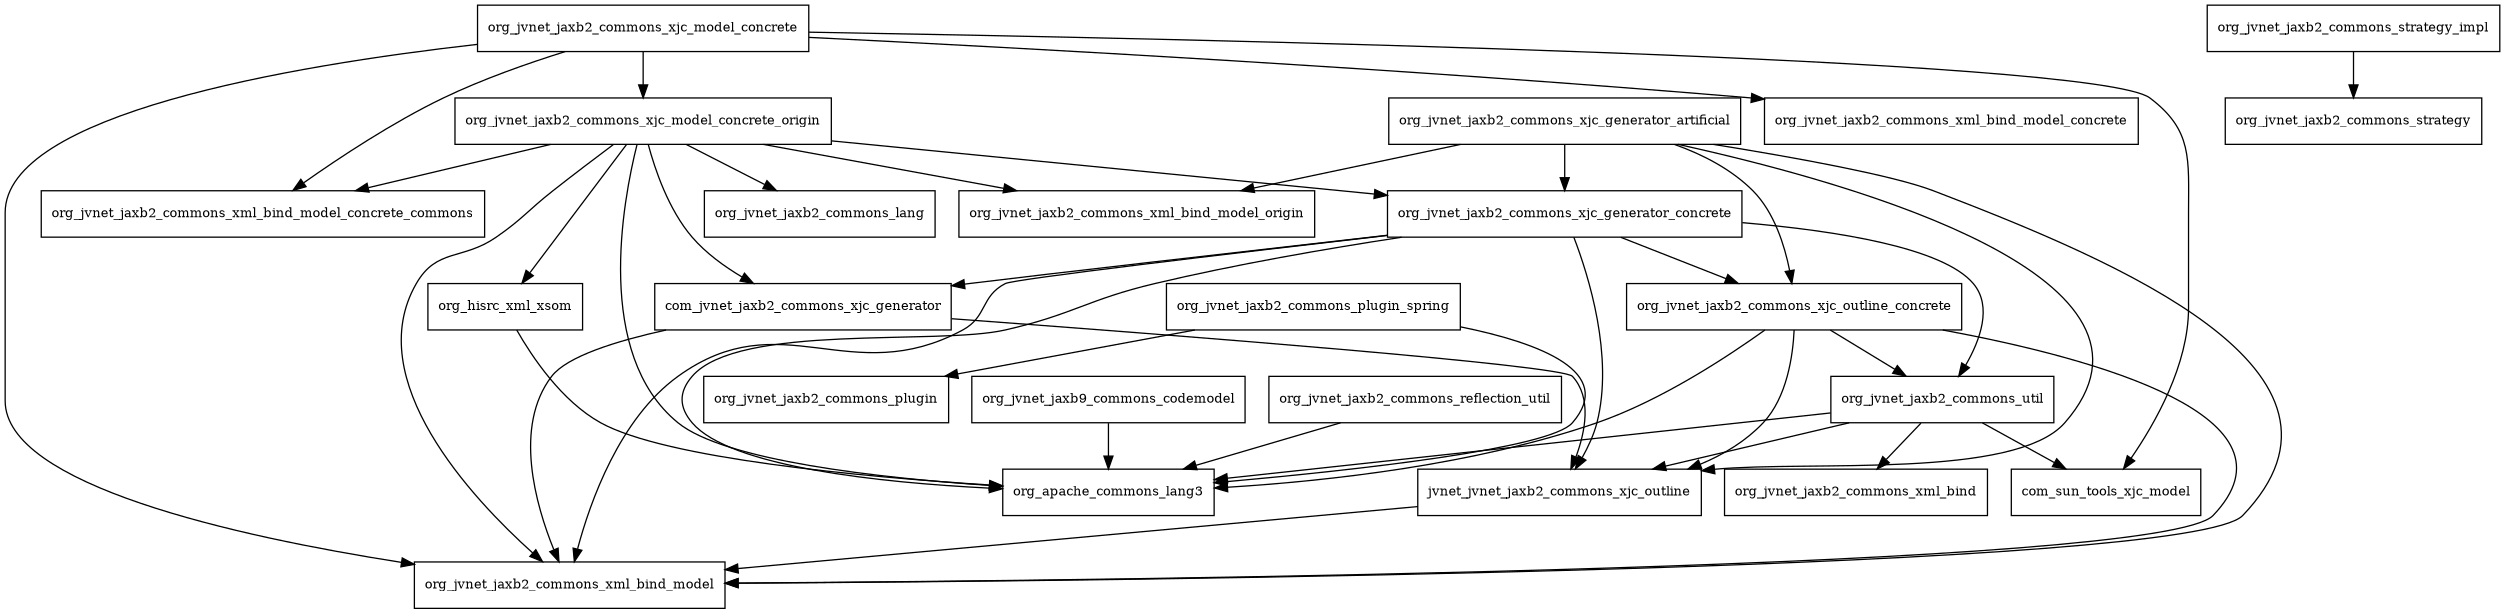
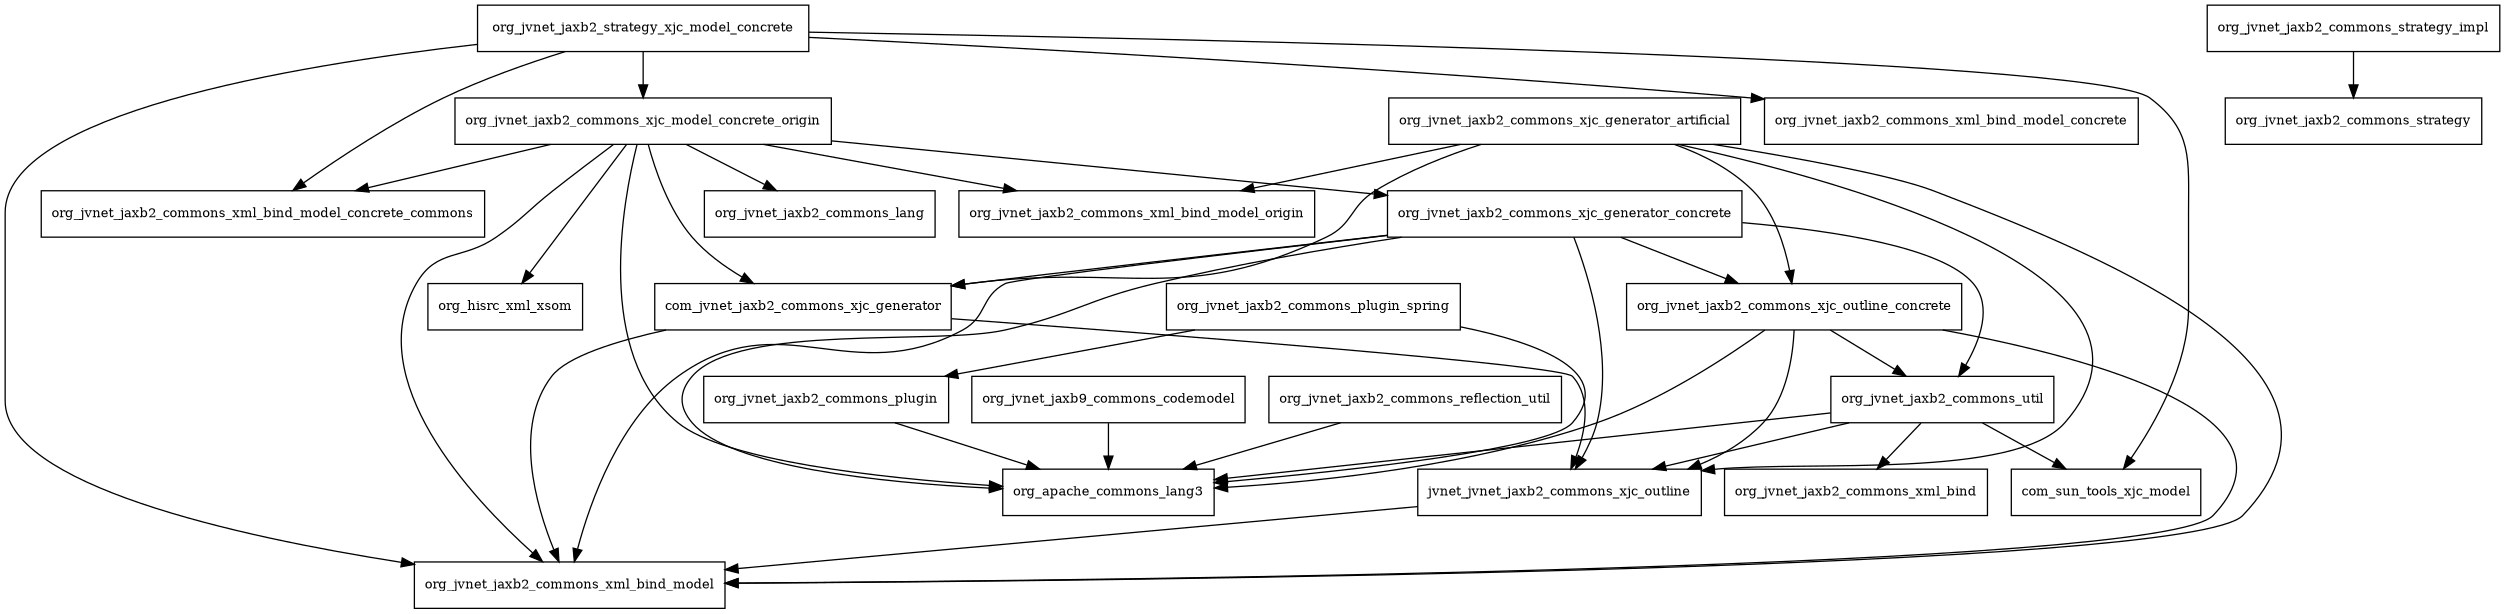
(643, 28) -> (643, 28)
(1565, 161) -> (1144, 278)
(730, 458) -> (961, 444)
